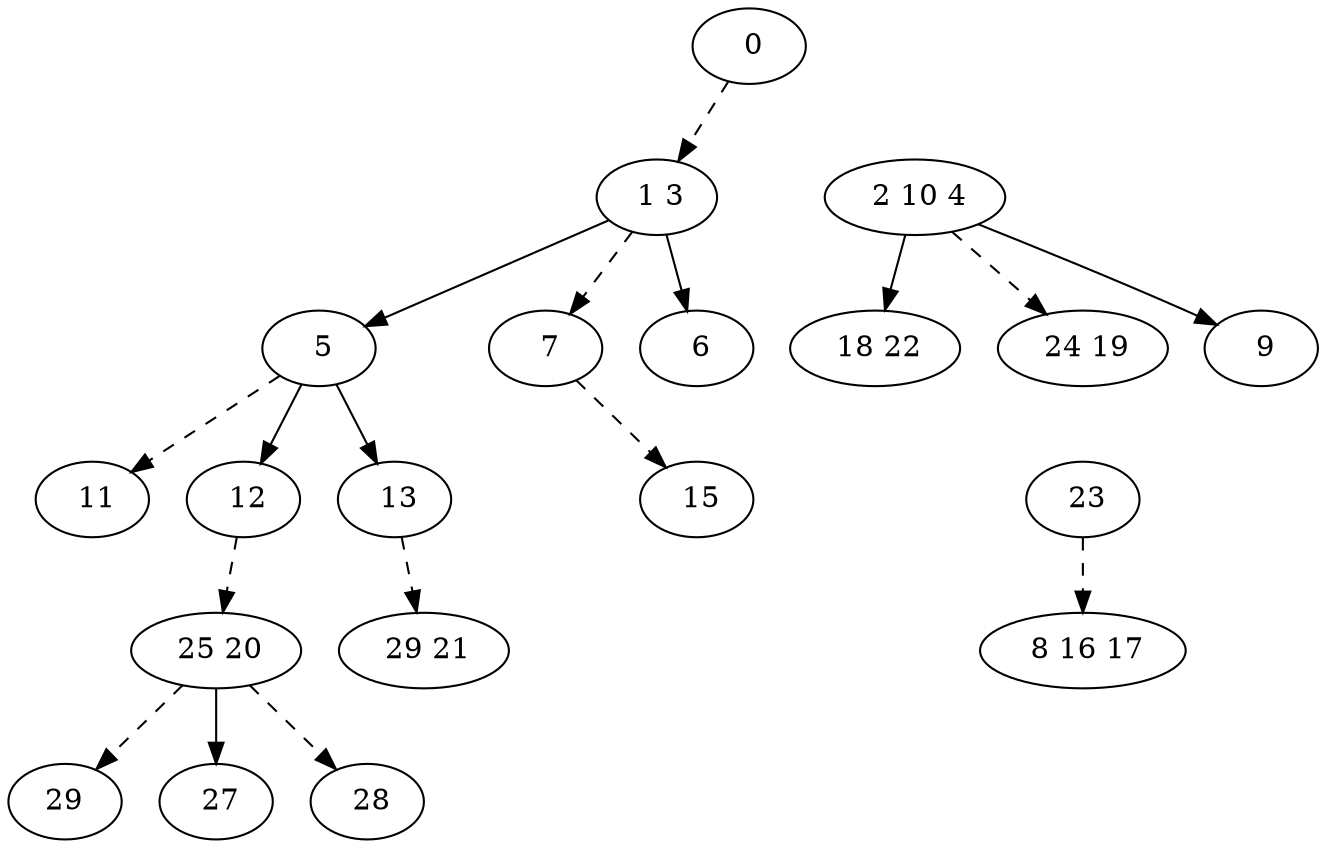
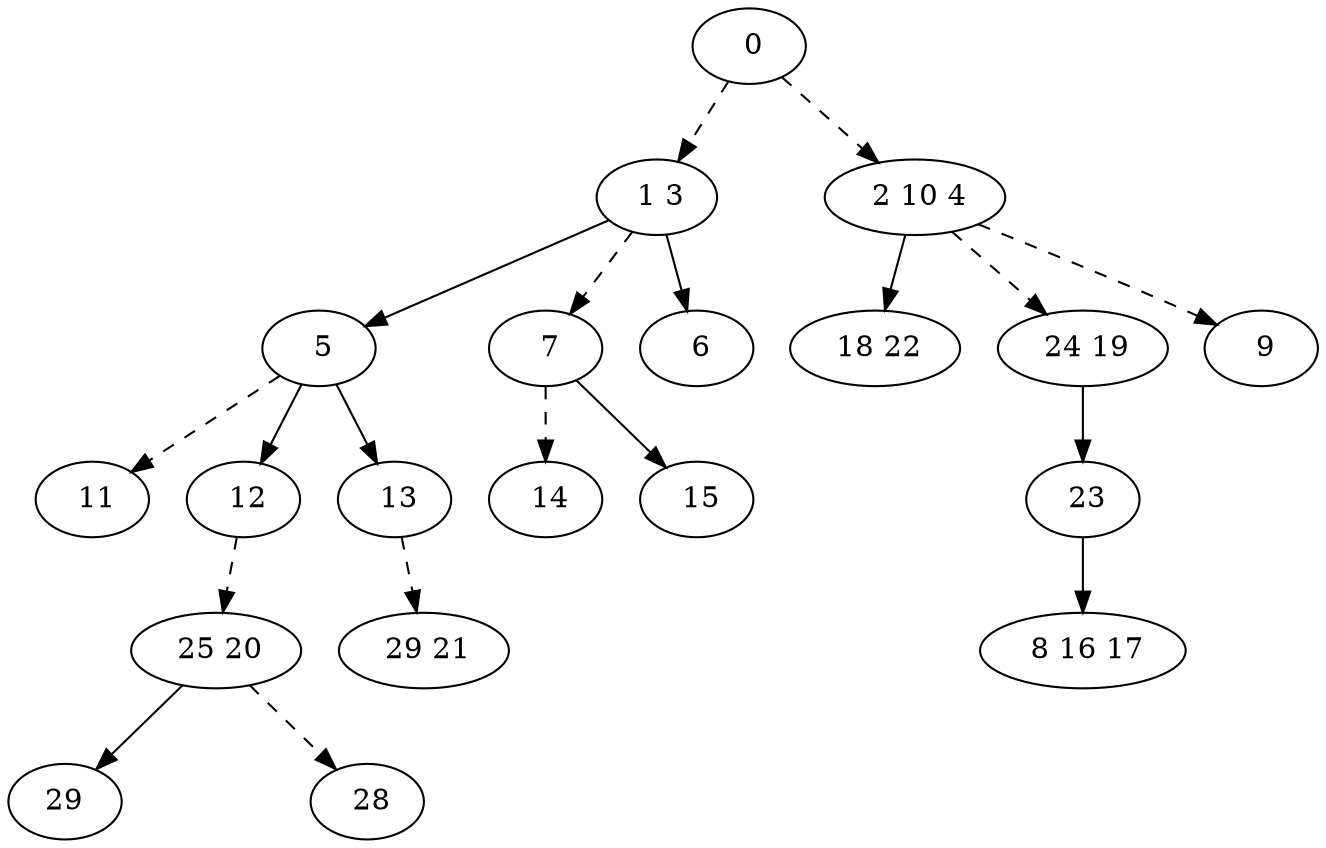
none -> (822, 113)
(1088, 269) -> (1088, 269)
none -> (1083, 414)
(613, 416) -> (613, 416)
none -> (546, 499)
(1083, 565) -> (1083, 565)
(147, 720) -> (147, 720)
(216, 802) -> none
